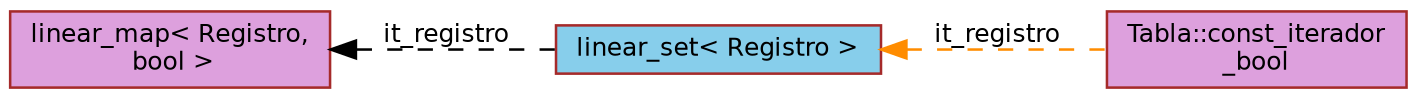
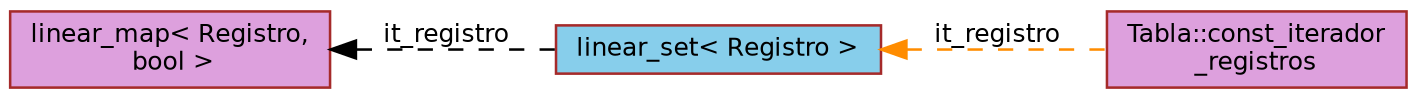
(1257, 50) -> (1257, 50)
